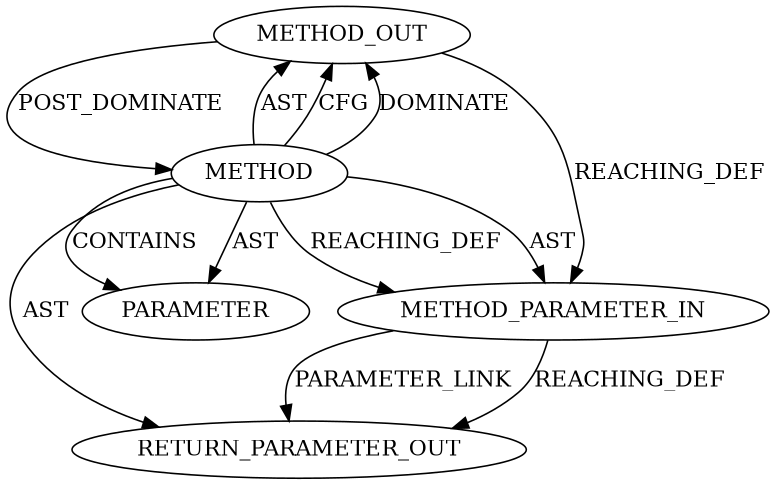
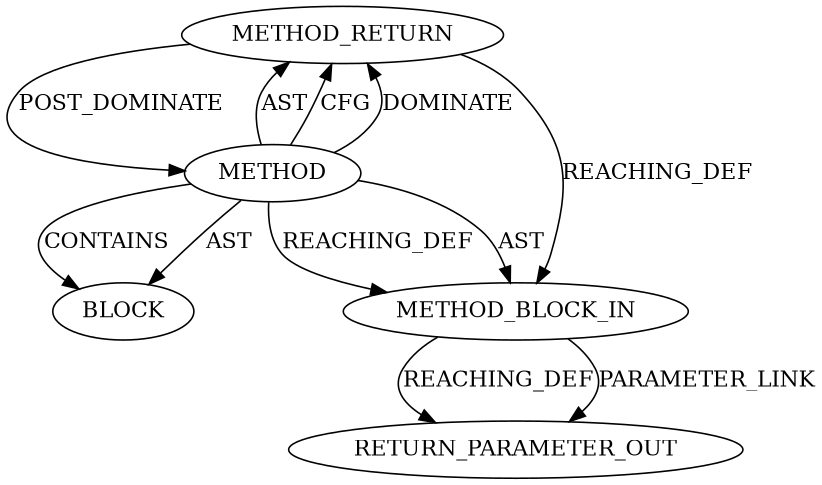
(342, 35) -> (343, 35)
(13, 288) -> none
(196, 311) -> (123, 311)
(553, 311) -> (516, 311)
